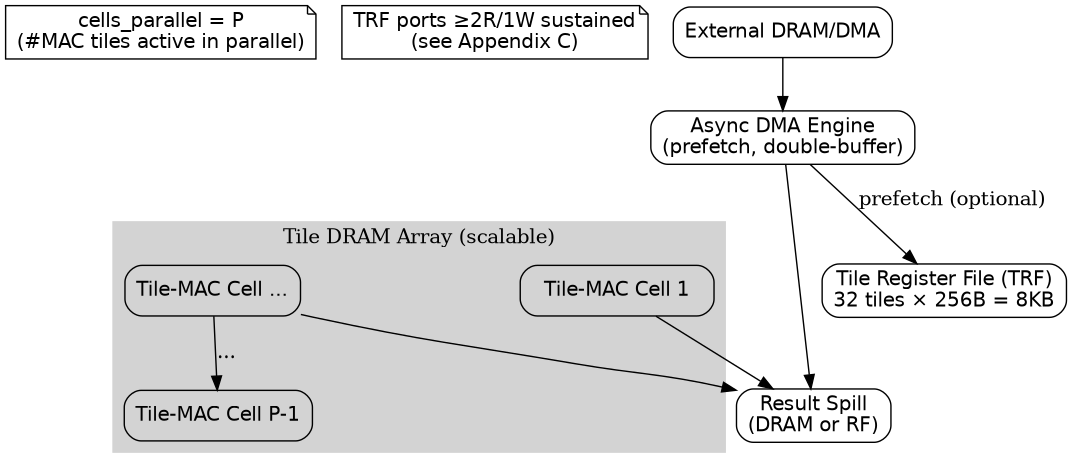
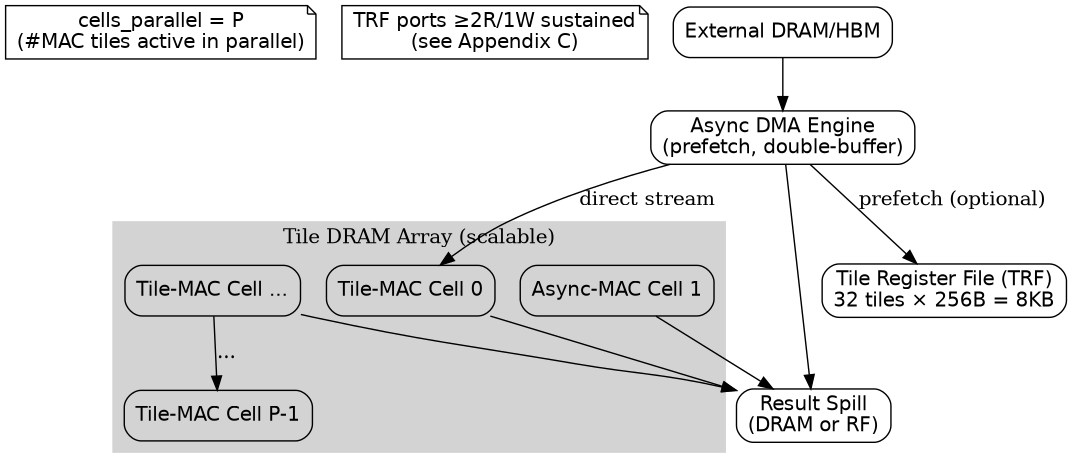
(783, 32) -> (783, 32)
none -> (411, 291)
(617, 291) -> (617, 291)
